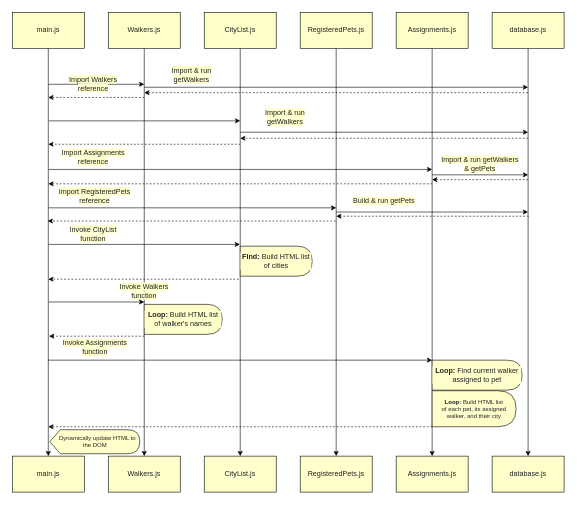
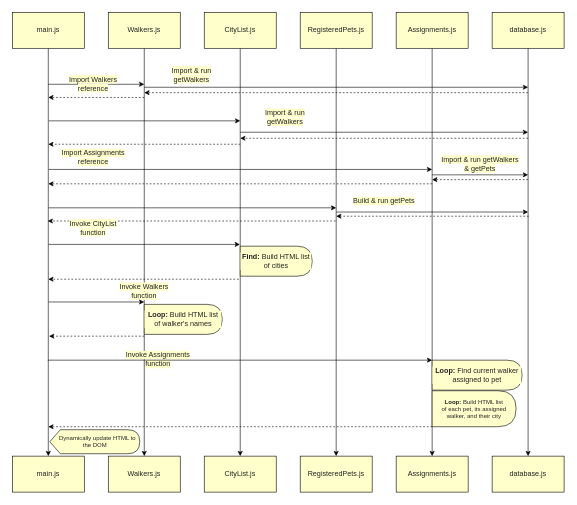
(95, 196) -> none
(93, 234) -> (93, 228)
(95, 348) -> (158, 360)
